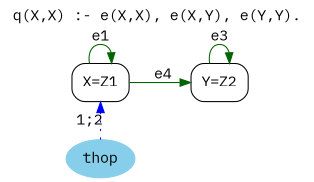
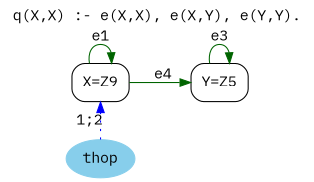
(101, 83) -> (101, 83)
(220, 83) -> (220, 83)
